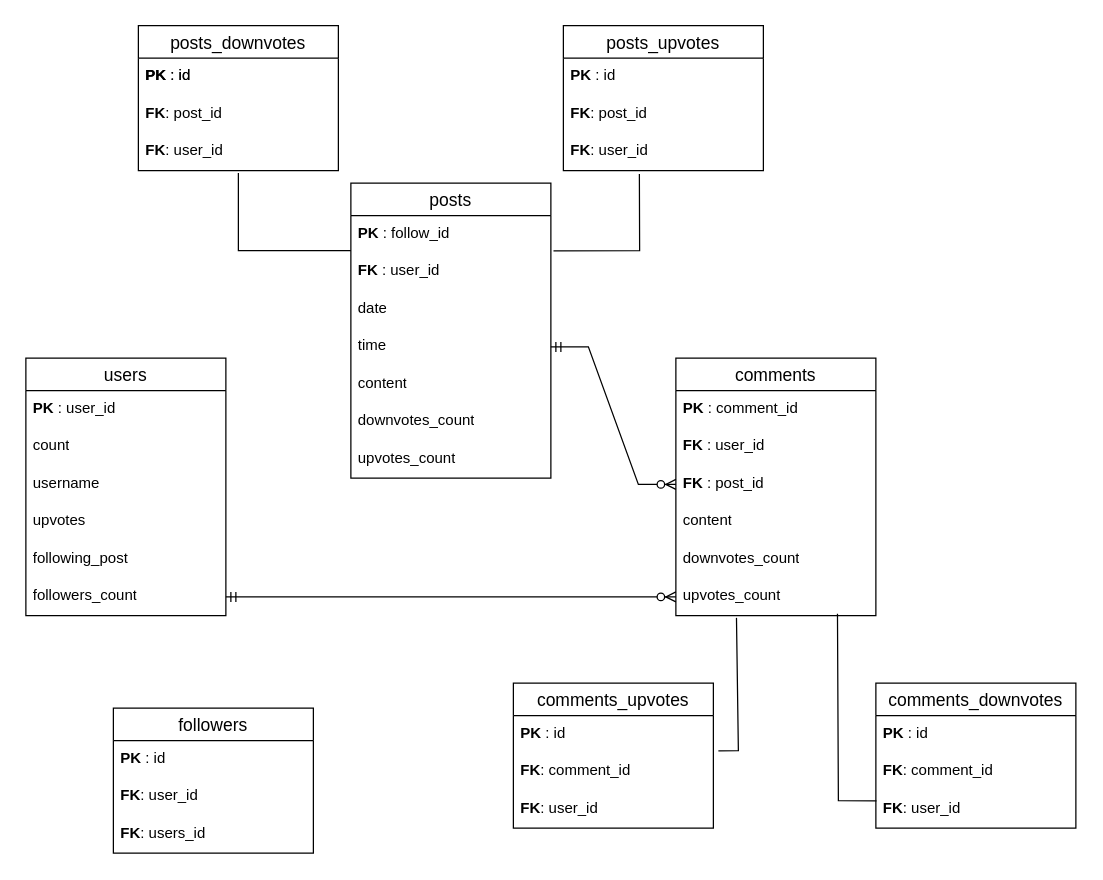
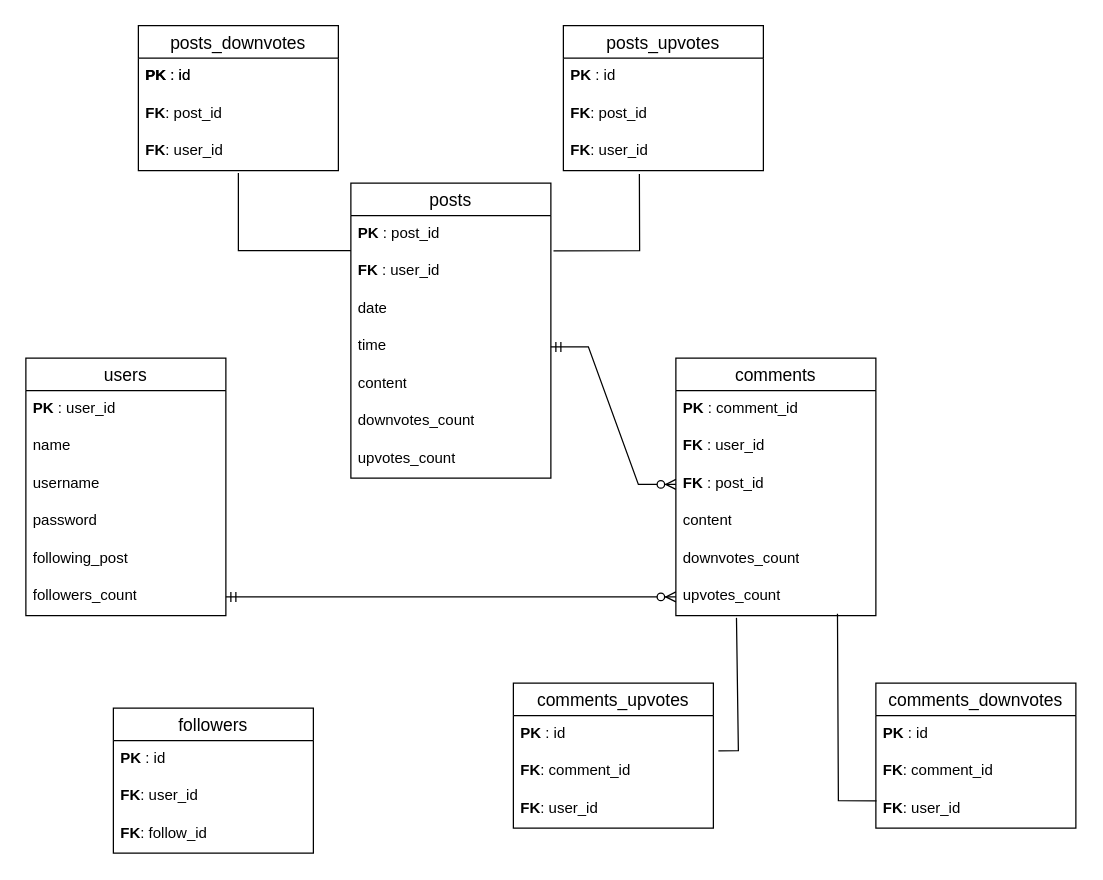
(407, 233) -> (403, 233)
(54, 446) -> (50, 446)
(63, 521) -> (67, 521)
(165, 833) -> (165, 833)
